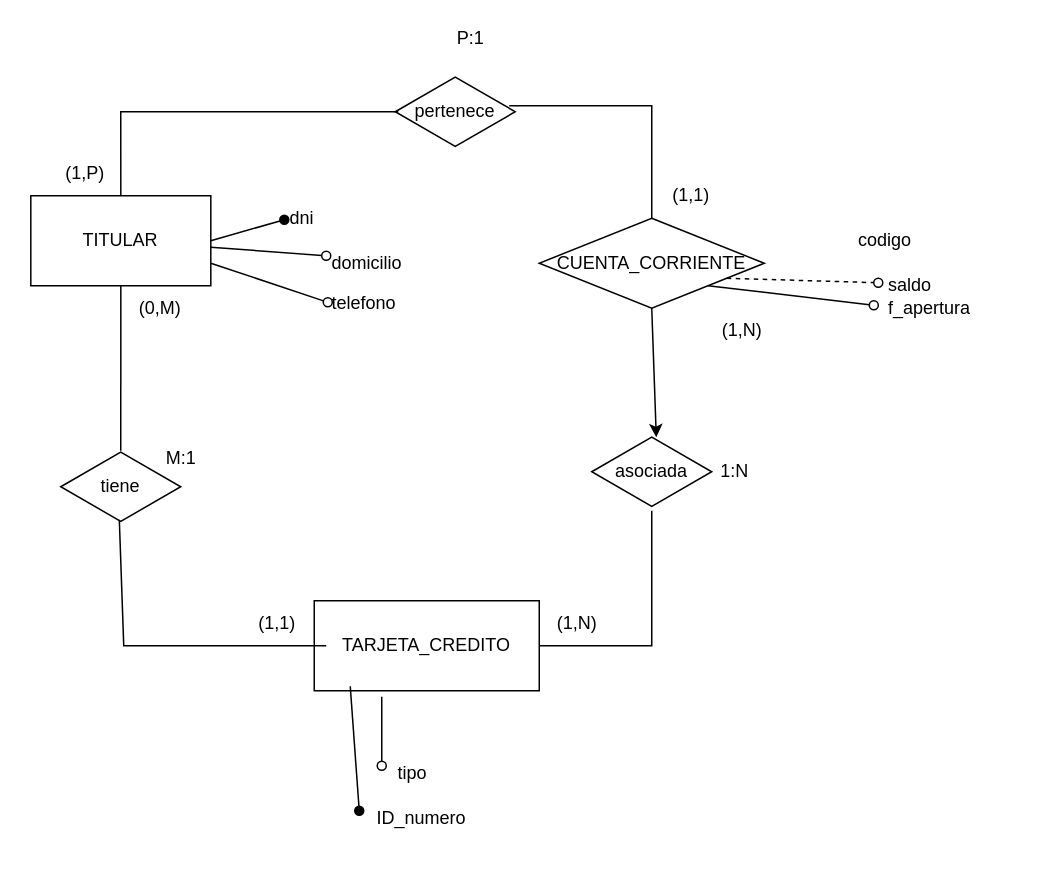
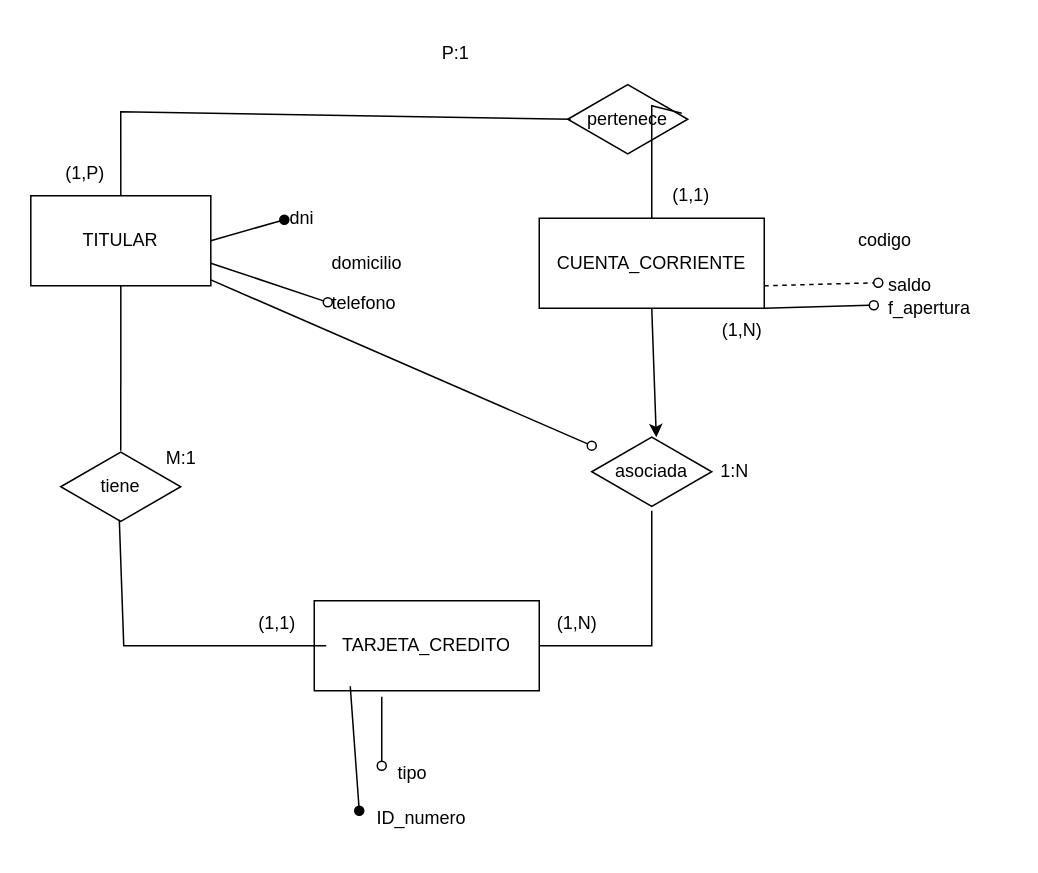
(470, 38) -> (455, 53)
(455, 112) -> (628, 119)
(266, 251) -> (399, 362)
(652, 263) -> (652, 263)
(160, 308) -> none
